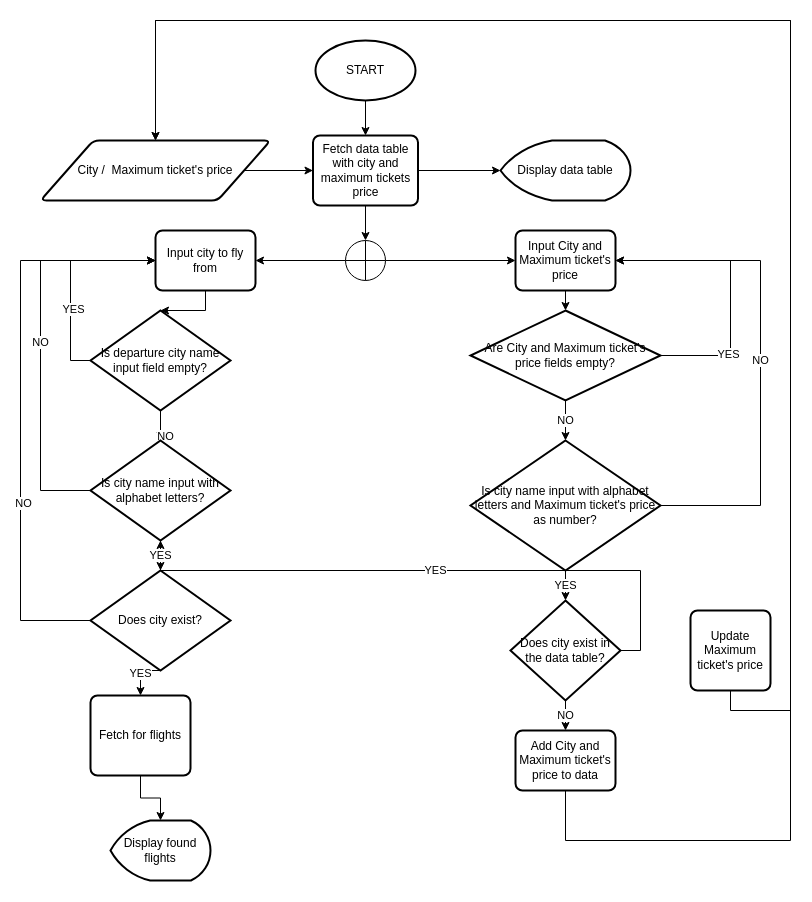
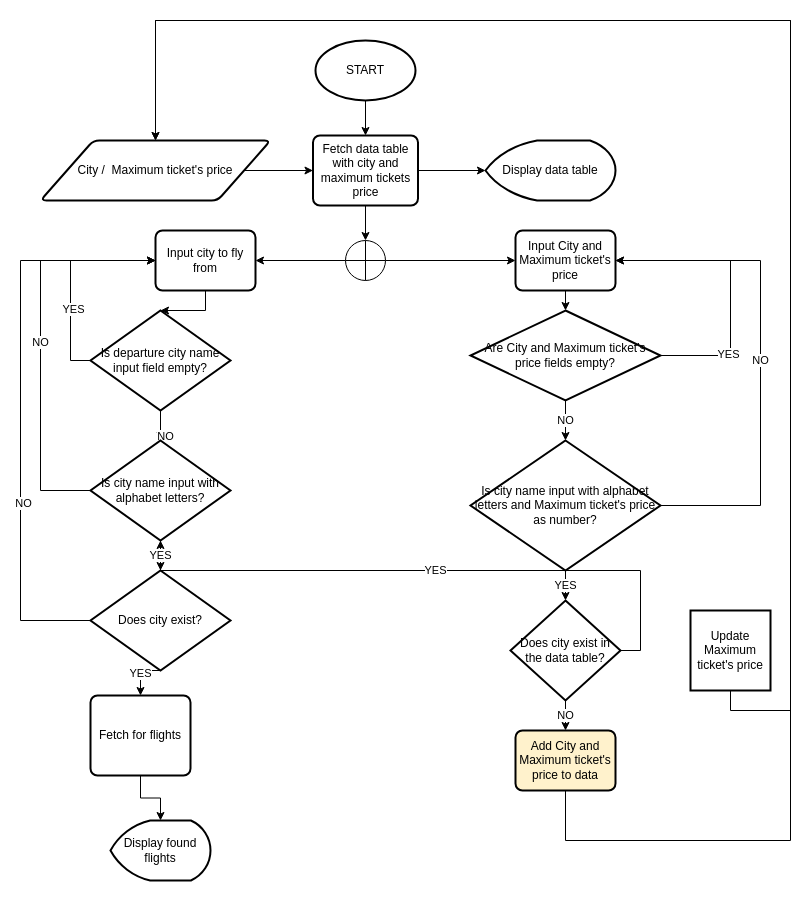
(566, 171) -> (551, 171)
(731, 651) -> (731, 651)
(566, 761) -> (566, 761)
